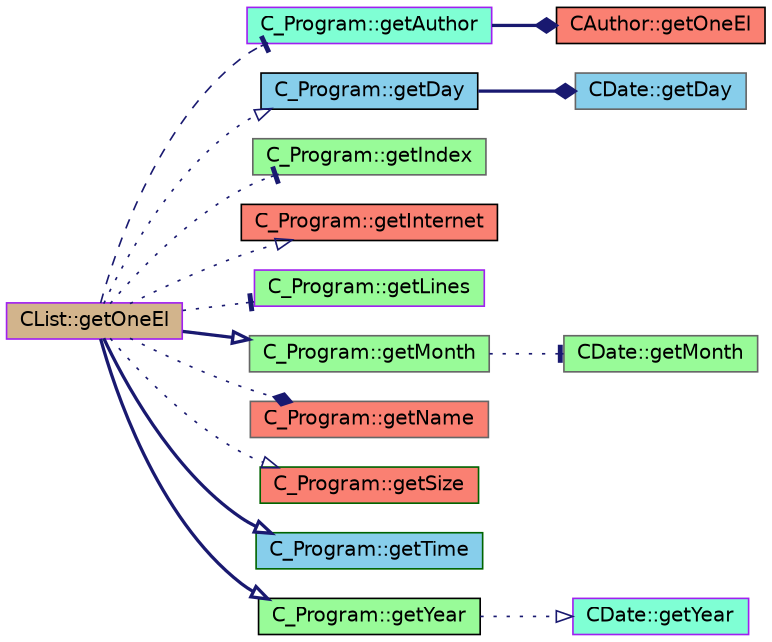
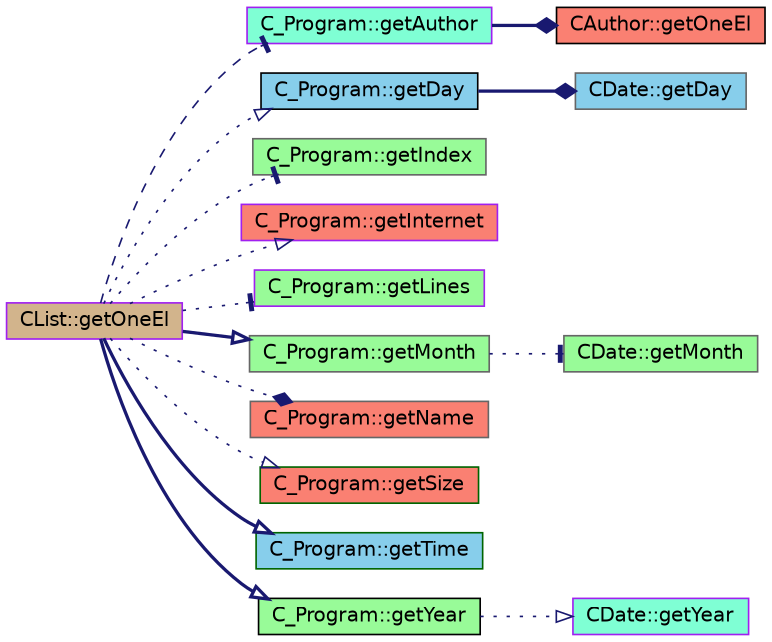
(369, 222) -> (369, 222)
